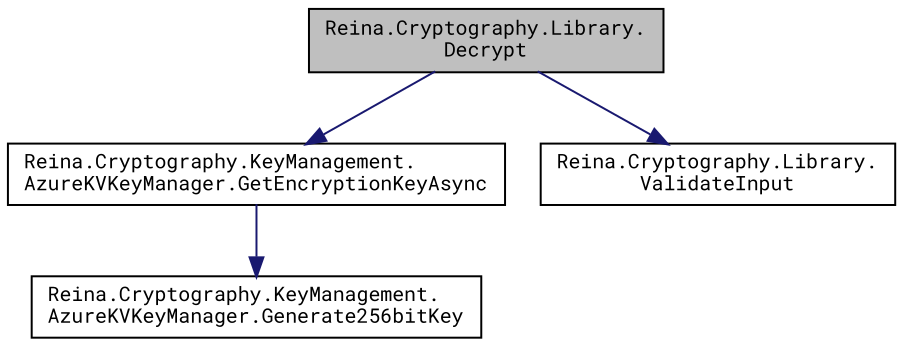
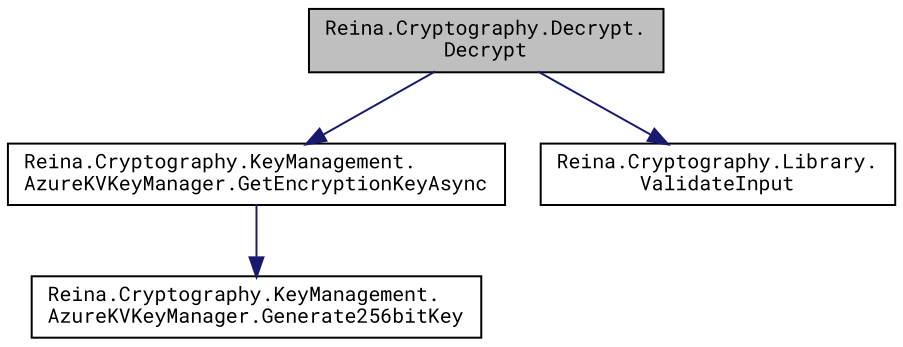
(486, 41) -> (486, 41)
